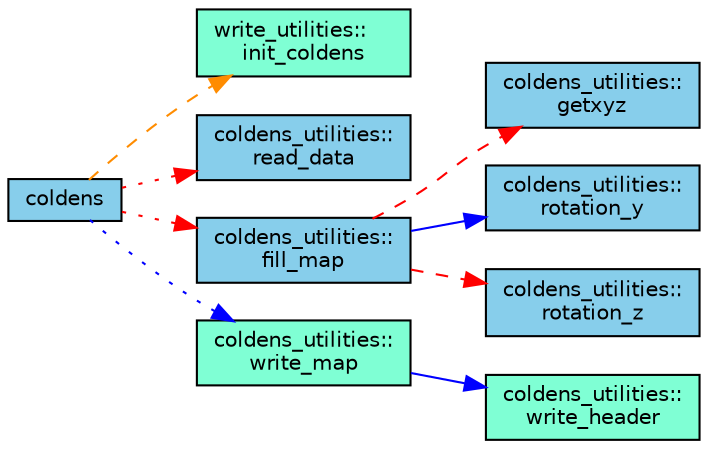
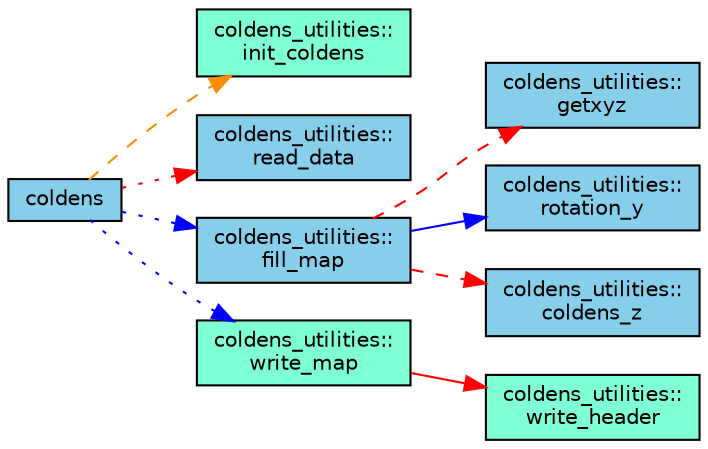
(304, 43) -> (304, 43)
(149, 218) -> (149, 218)
(593, 303) -> (593, 303)
(438, 378) -> (438, 378)
